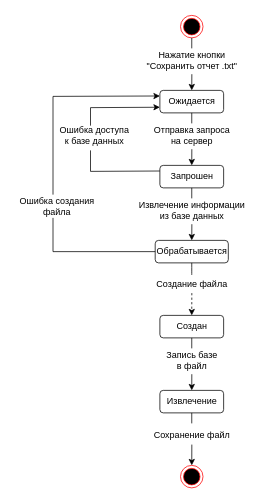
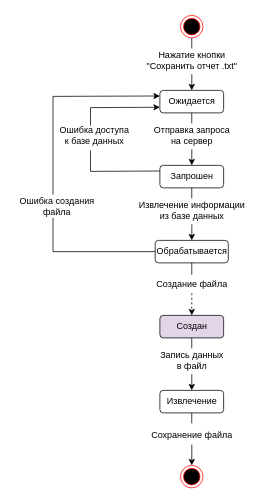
(192, 327) -> (192, 327)
(192, 360) -> (192, 360)
(192, 435) -> (192, 435)
